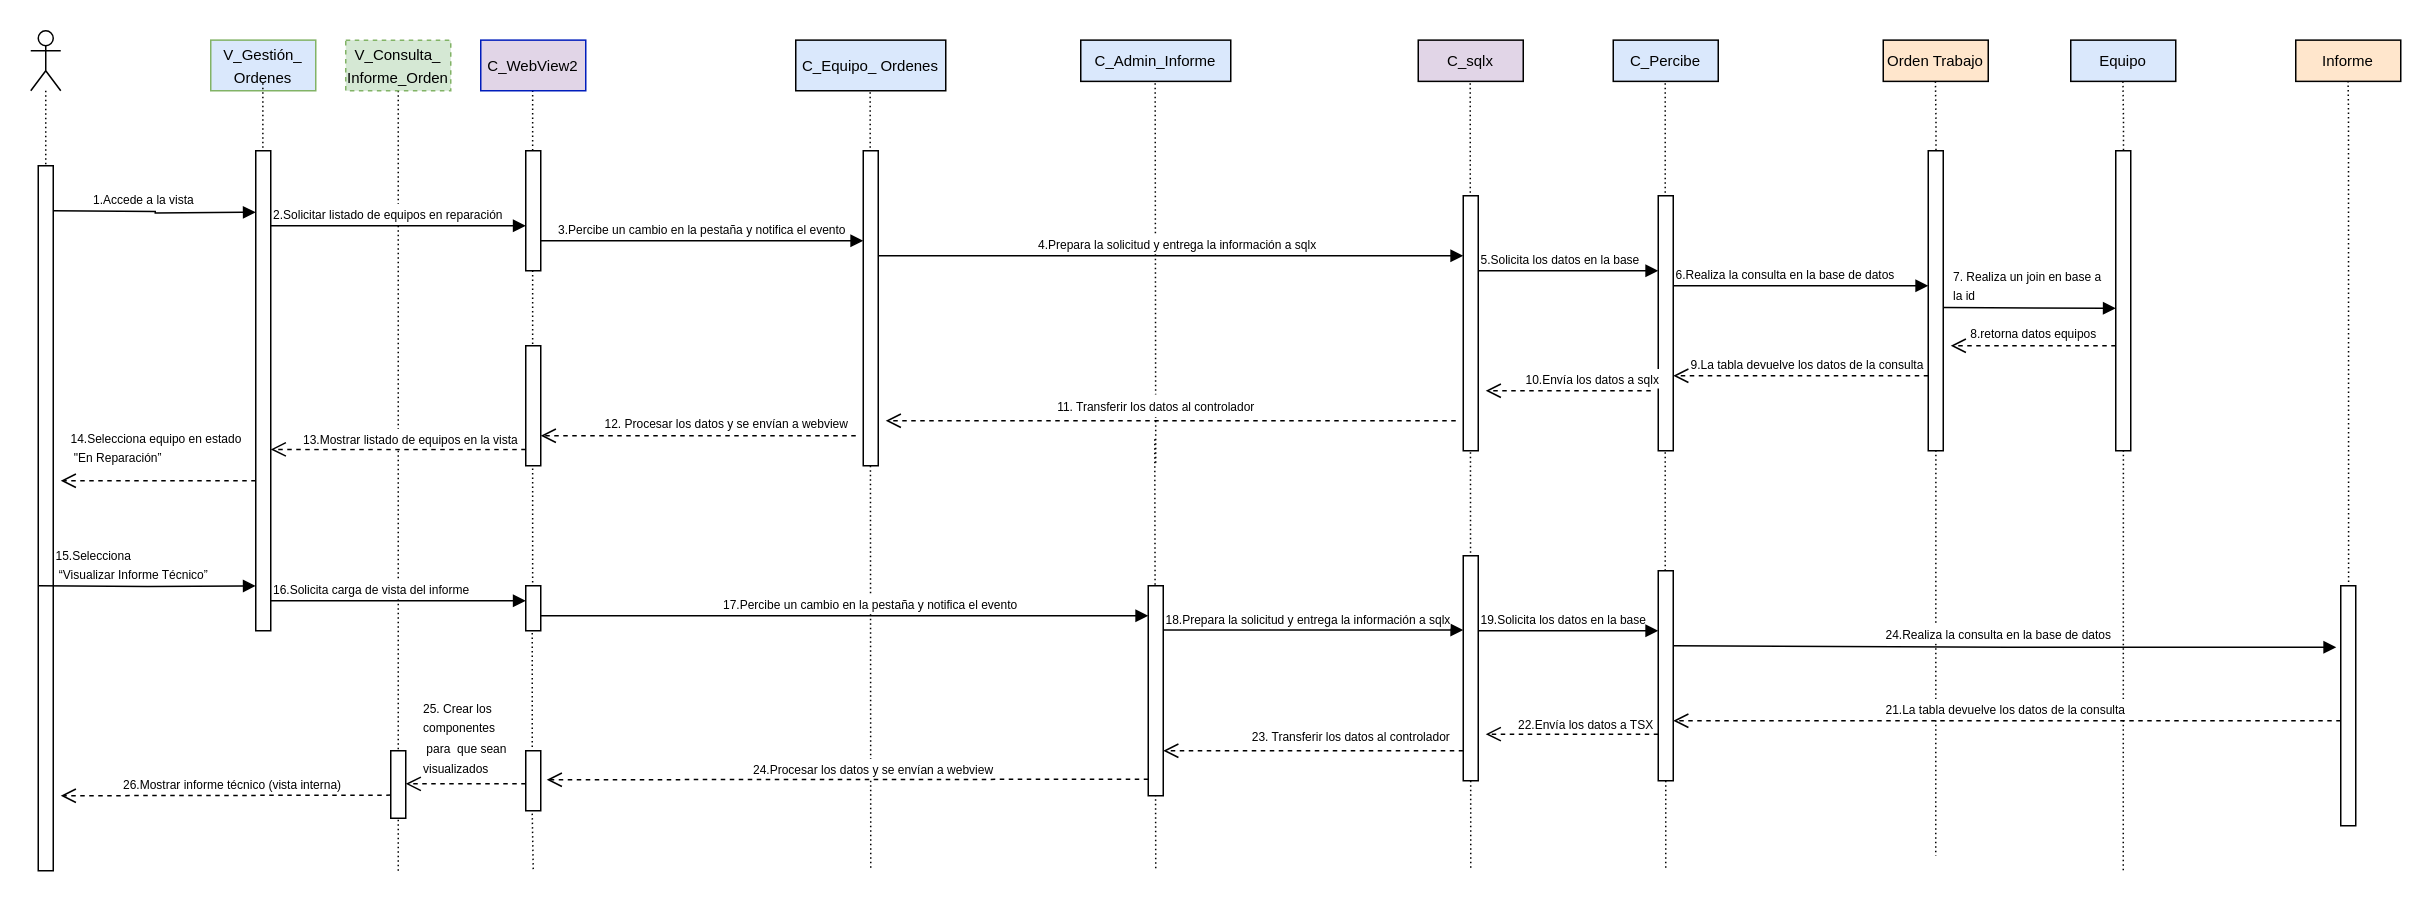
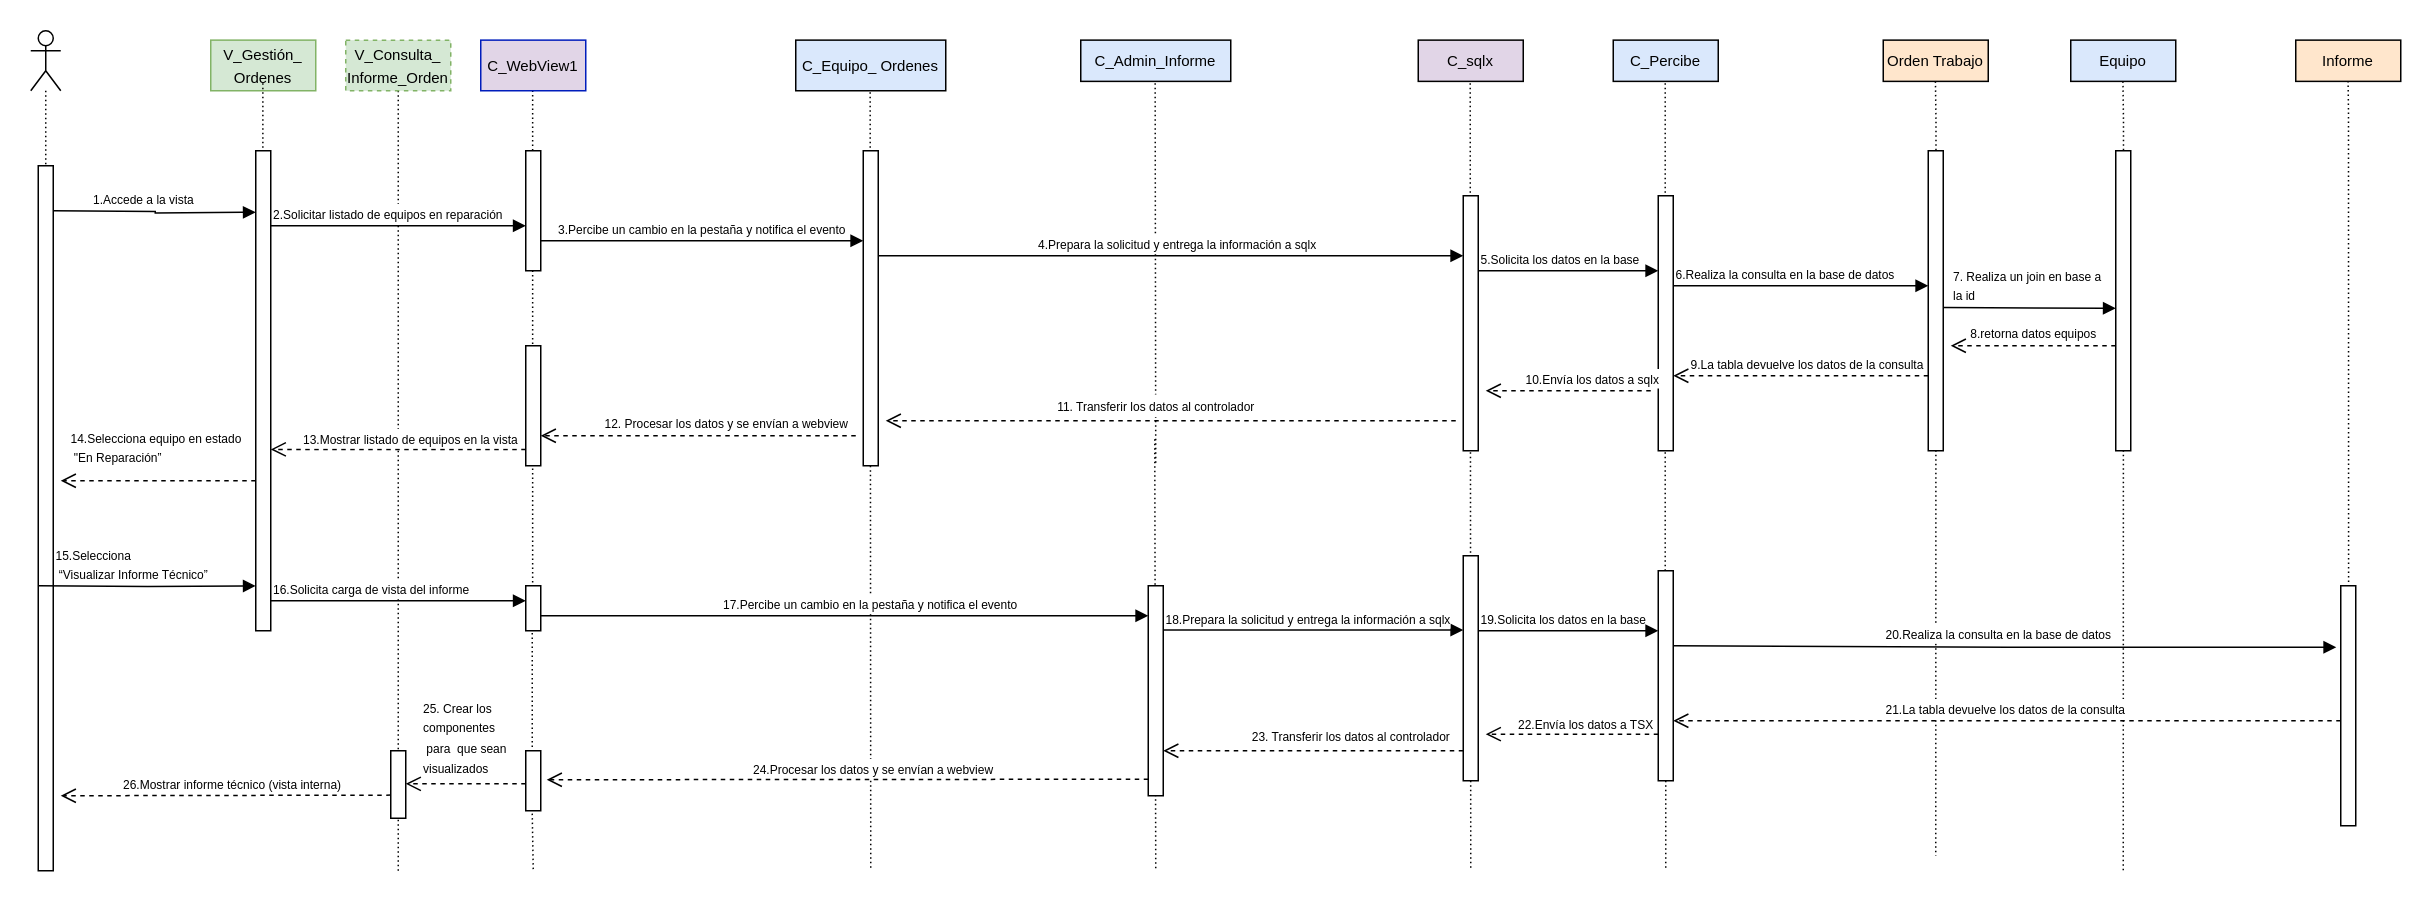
(263, 65) -> (263, 65)
(533, 65) -> (533, 65)
(2052, 633) -> (2052, 633)
